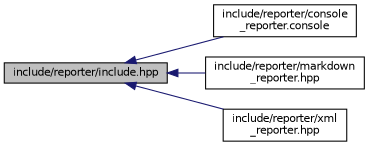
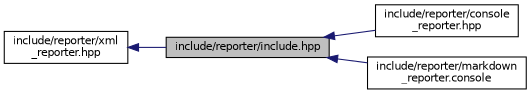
(285, 21) -> (447, 21)
(285, 73) -> (447, 73)
(180, 98) -> (152, 47)
